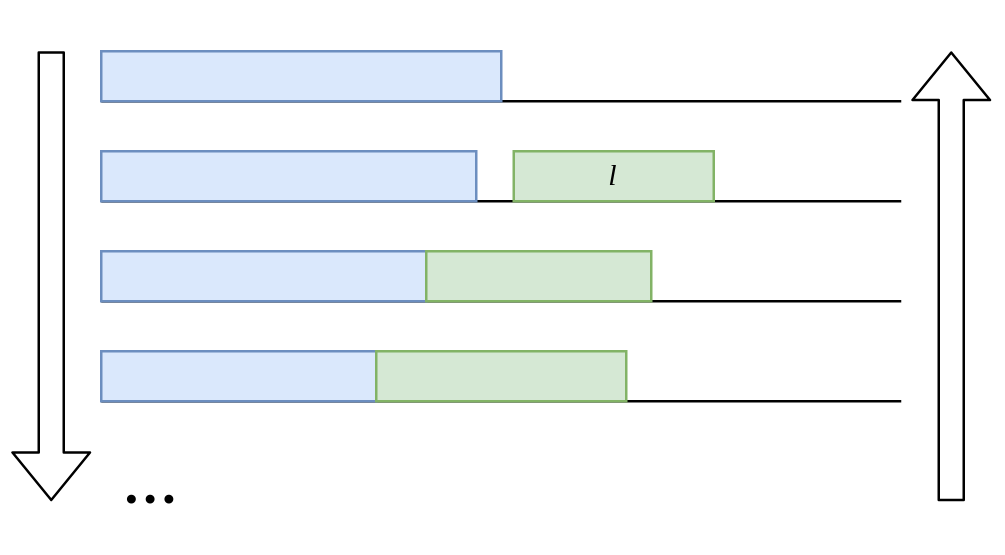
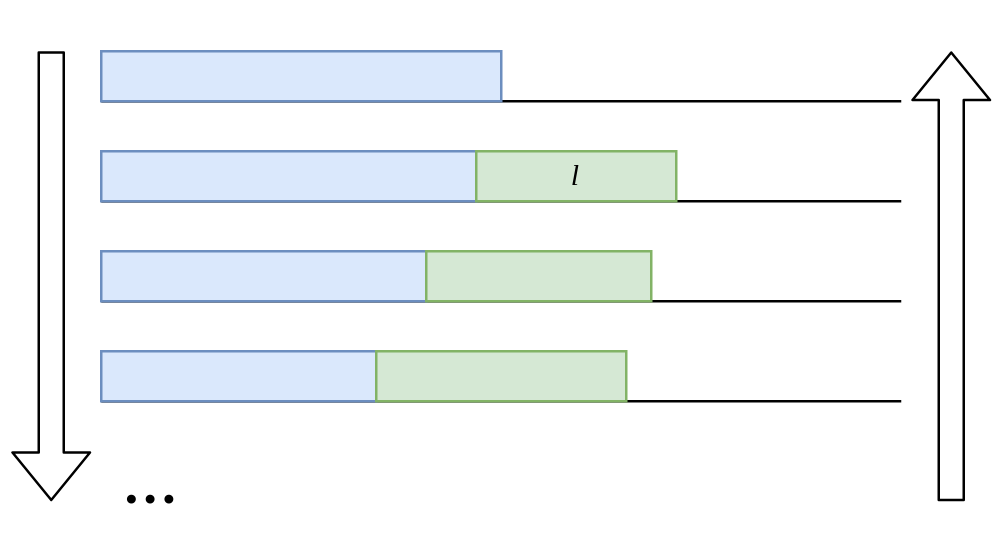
(614, 176) -> (576, 176)
